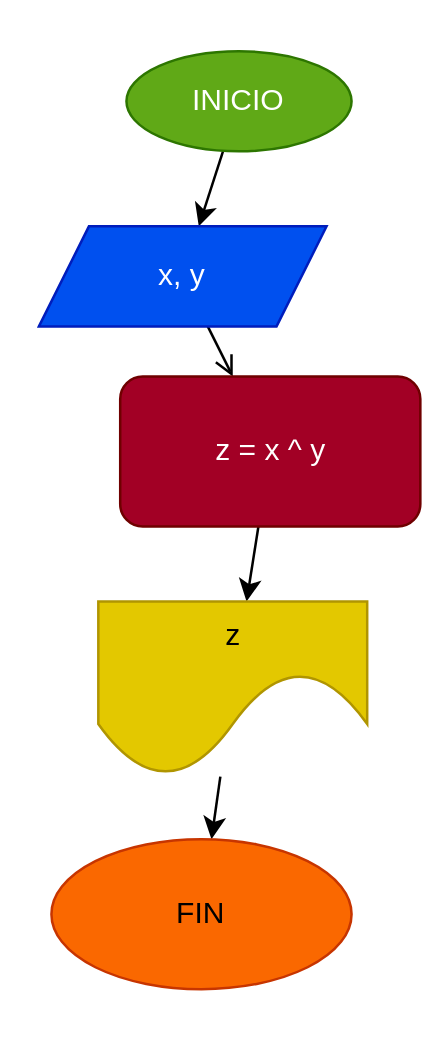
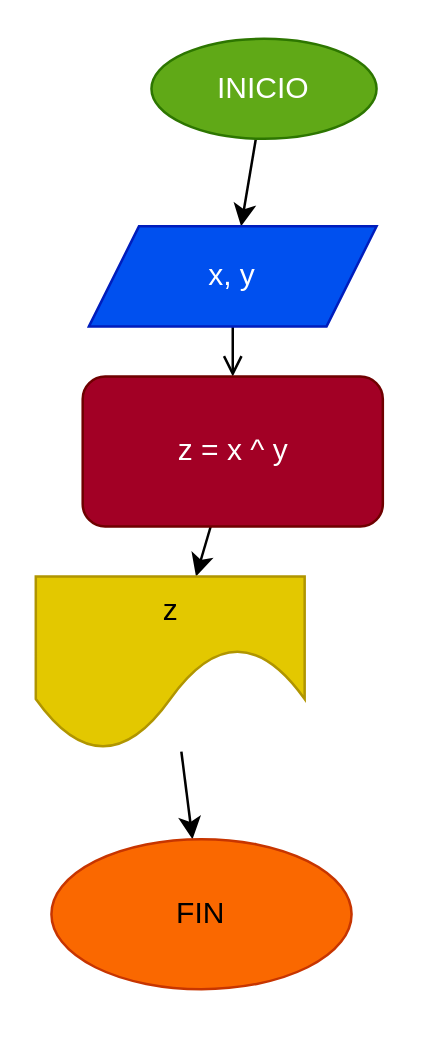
(239, 101) -> (264, 89)
(183, 276) -> (233, 276)
(270, 451) -> (233, 451)
(233, 689) -> (170, 664)
